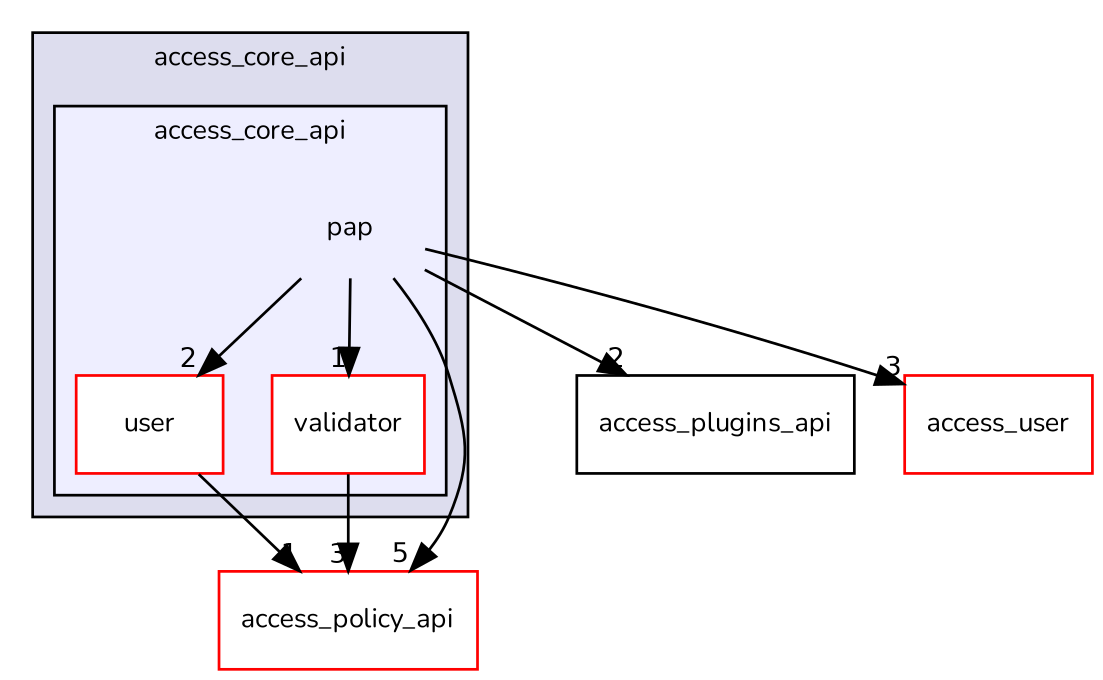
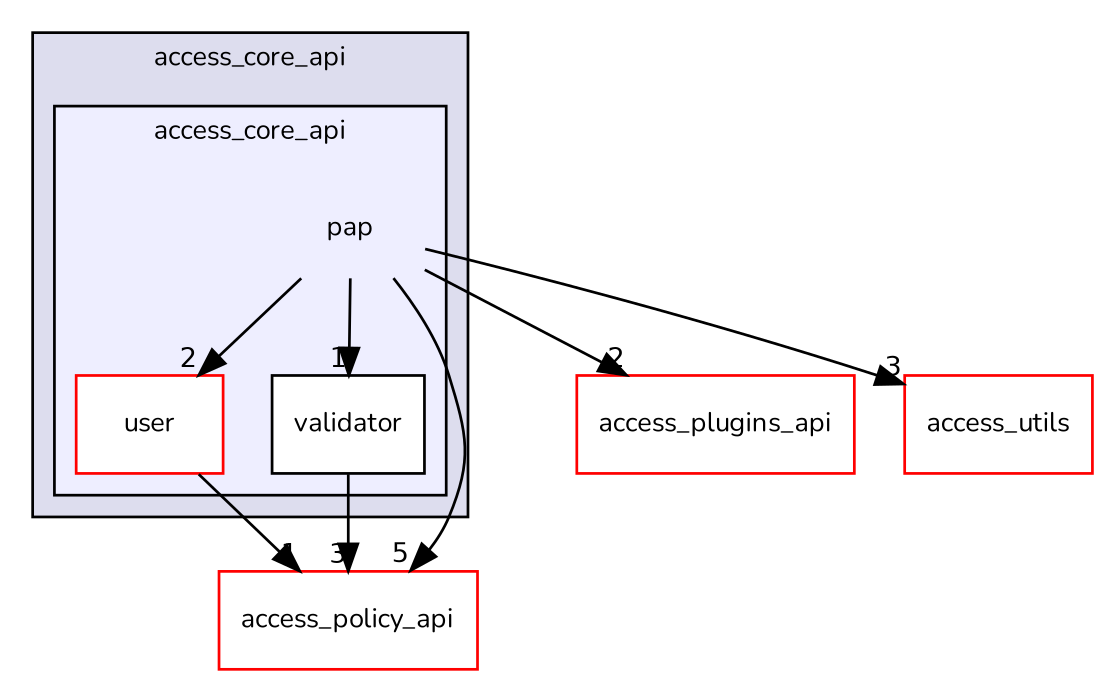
(348, 424) -> (348, 424)
(716, 424) -> (716, 424)
(999, 424) -> (999, 424)
